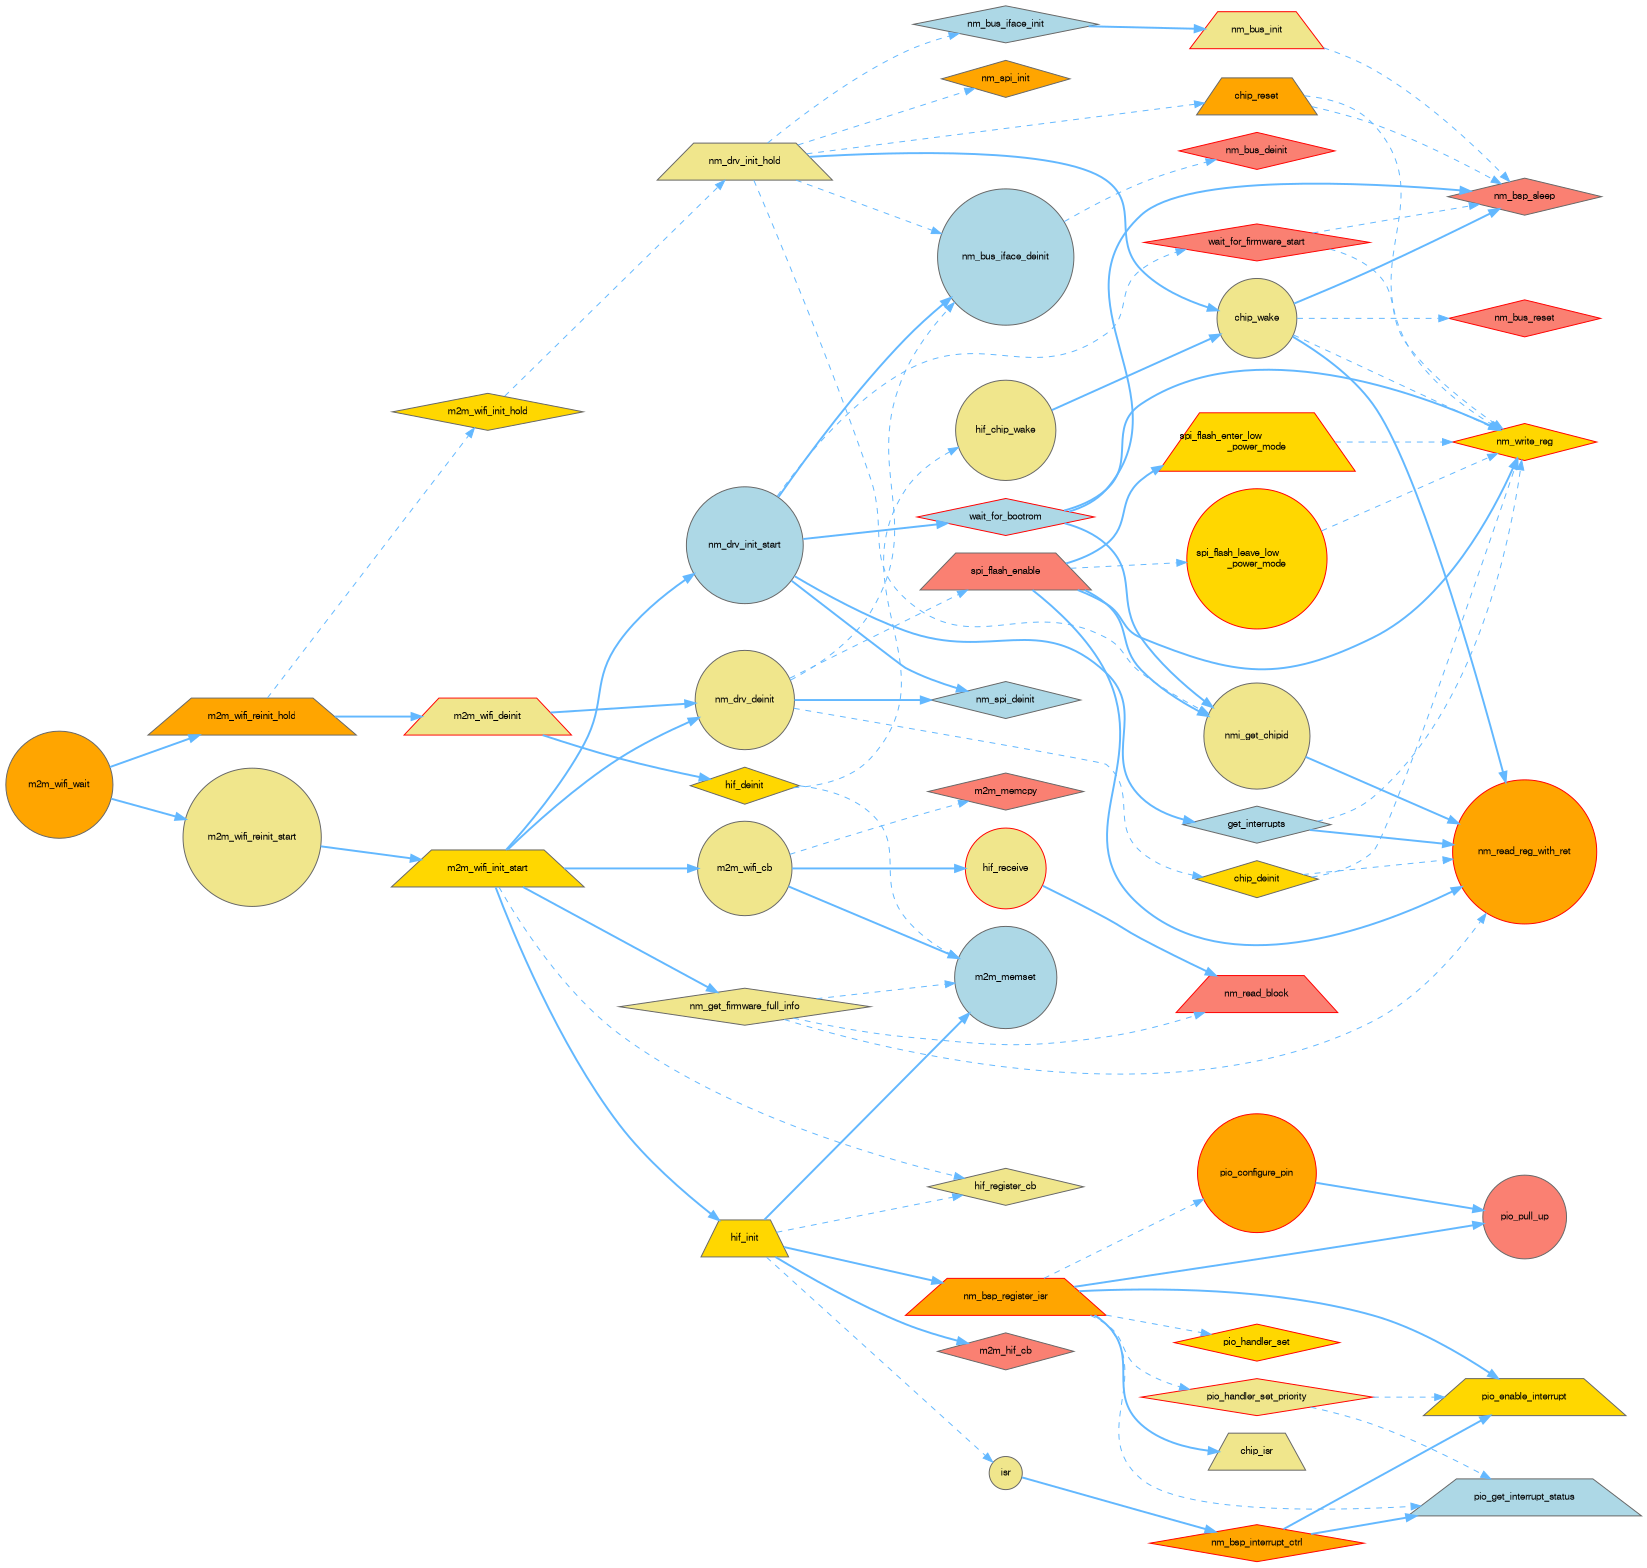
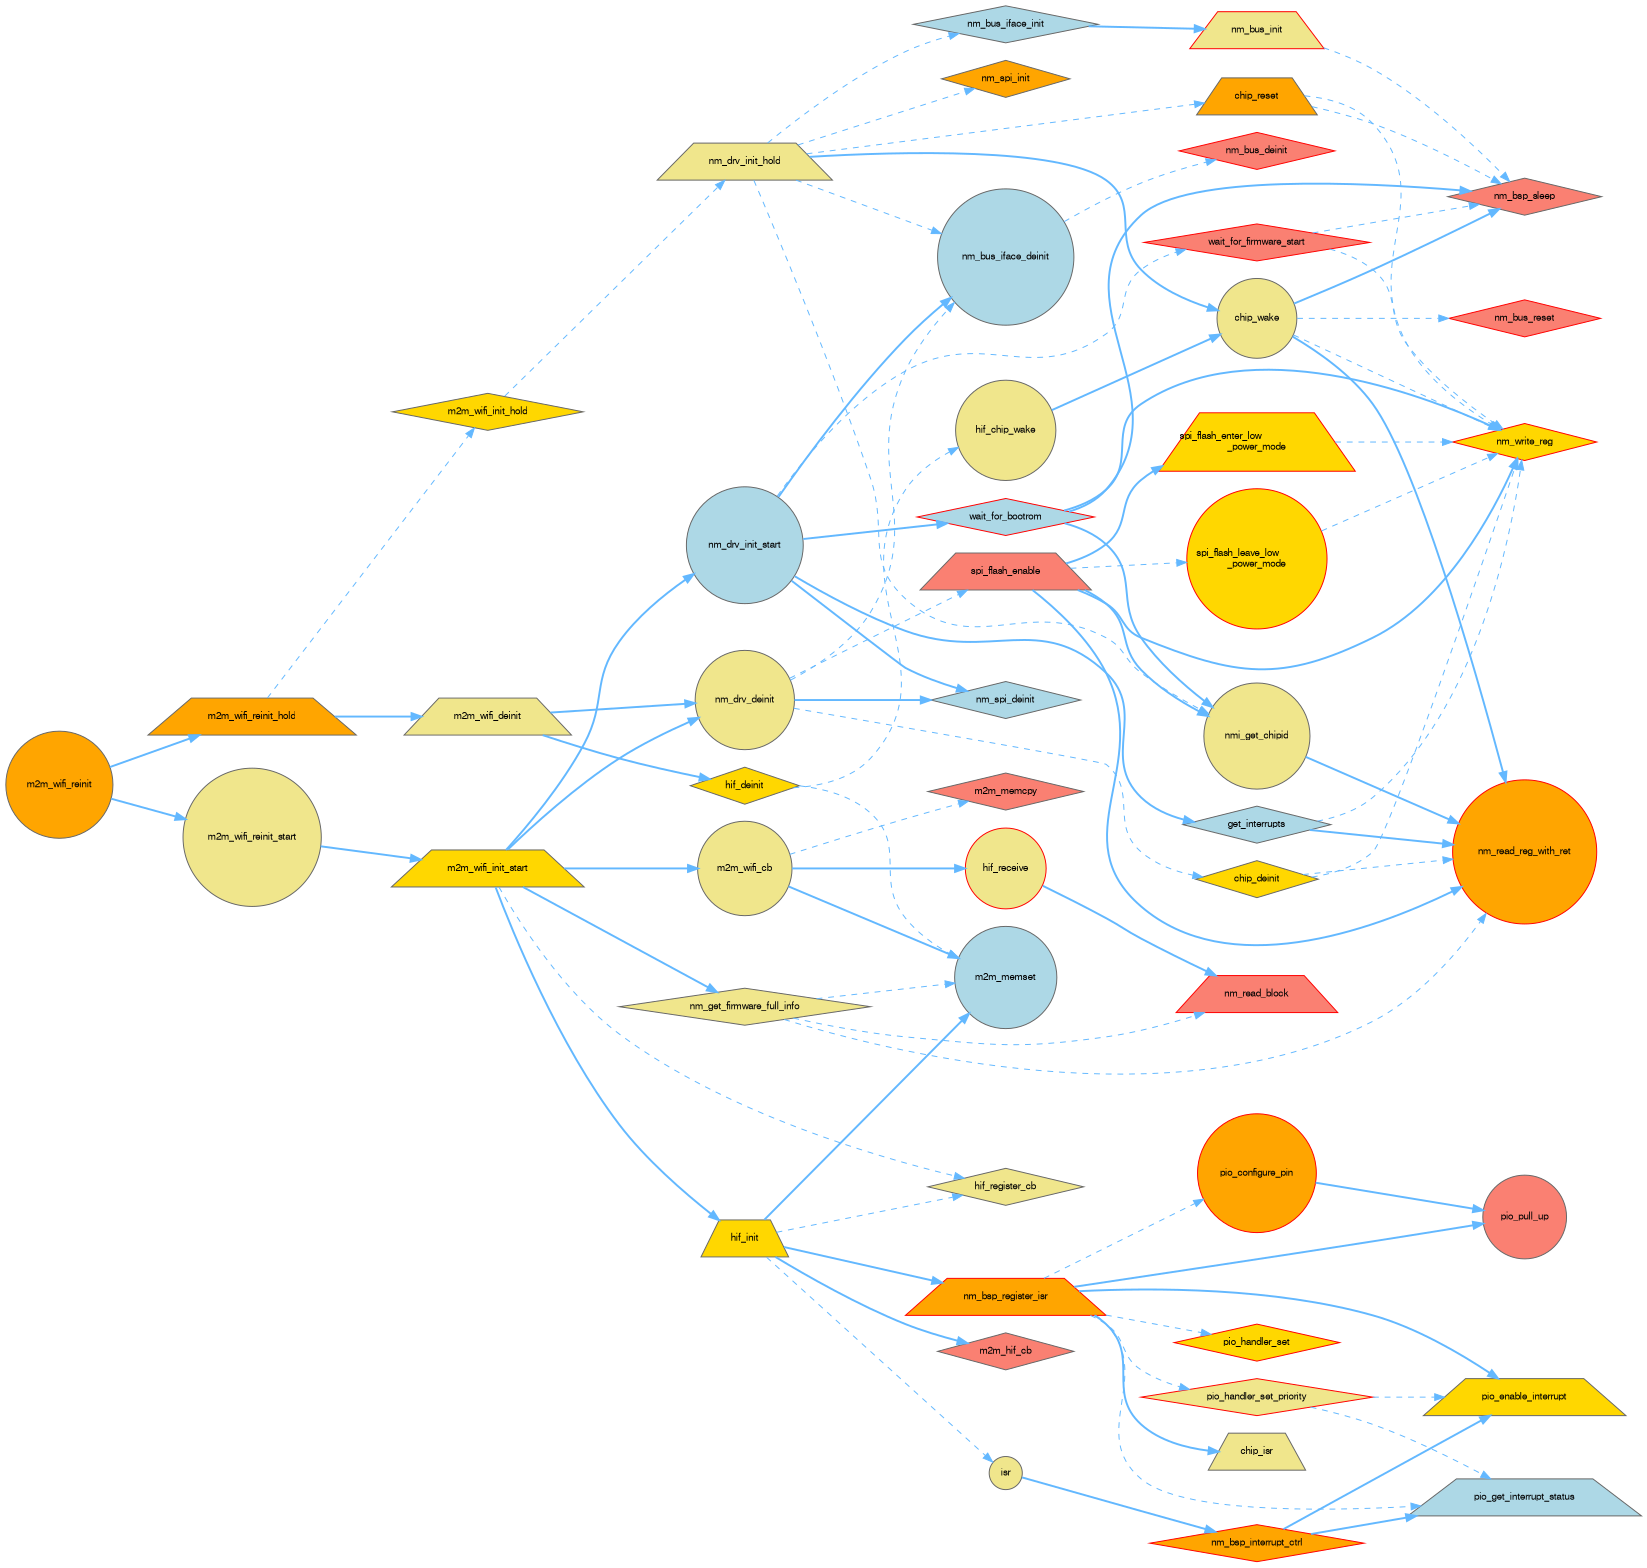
(488, 717) -> (488, 717)
(59, 785) -> (59, 785)
